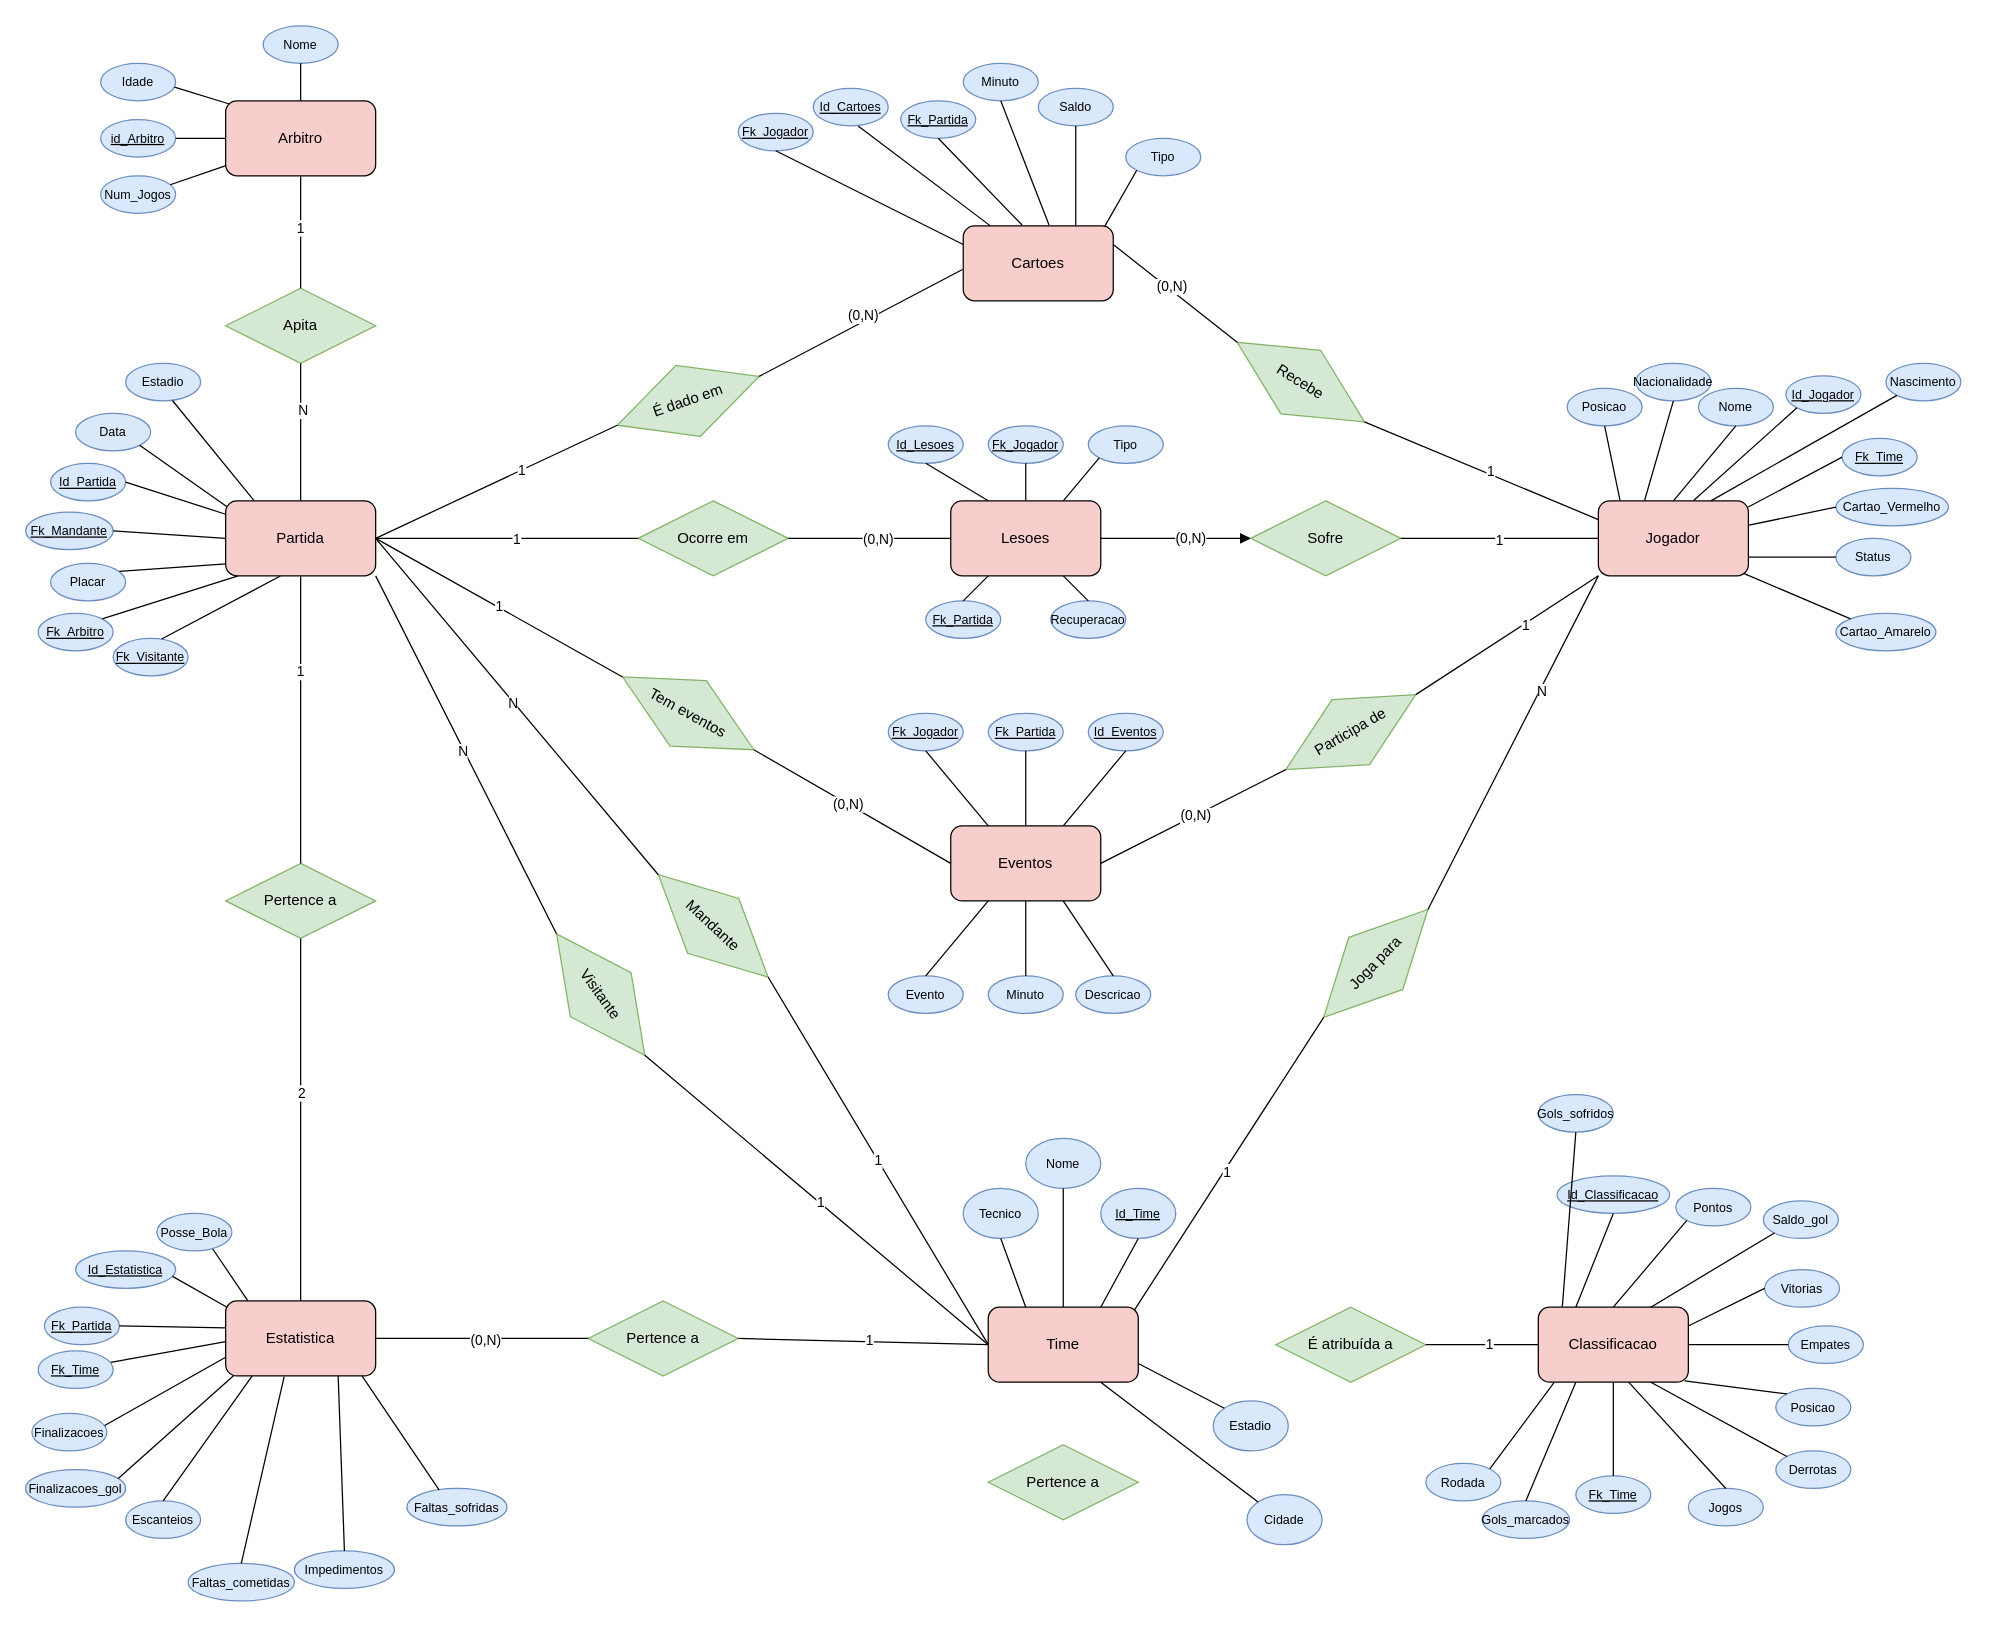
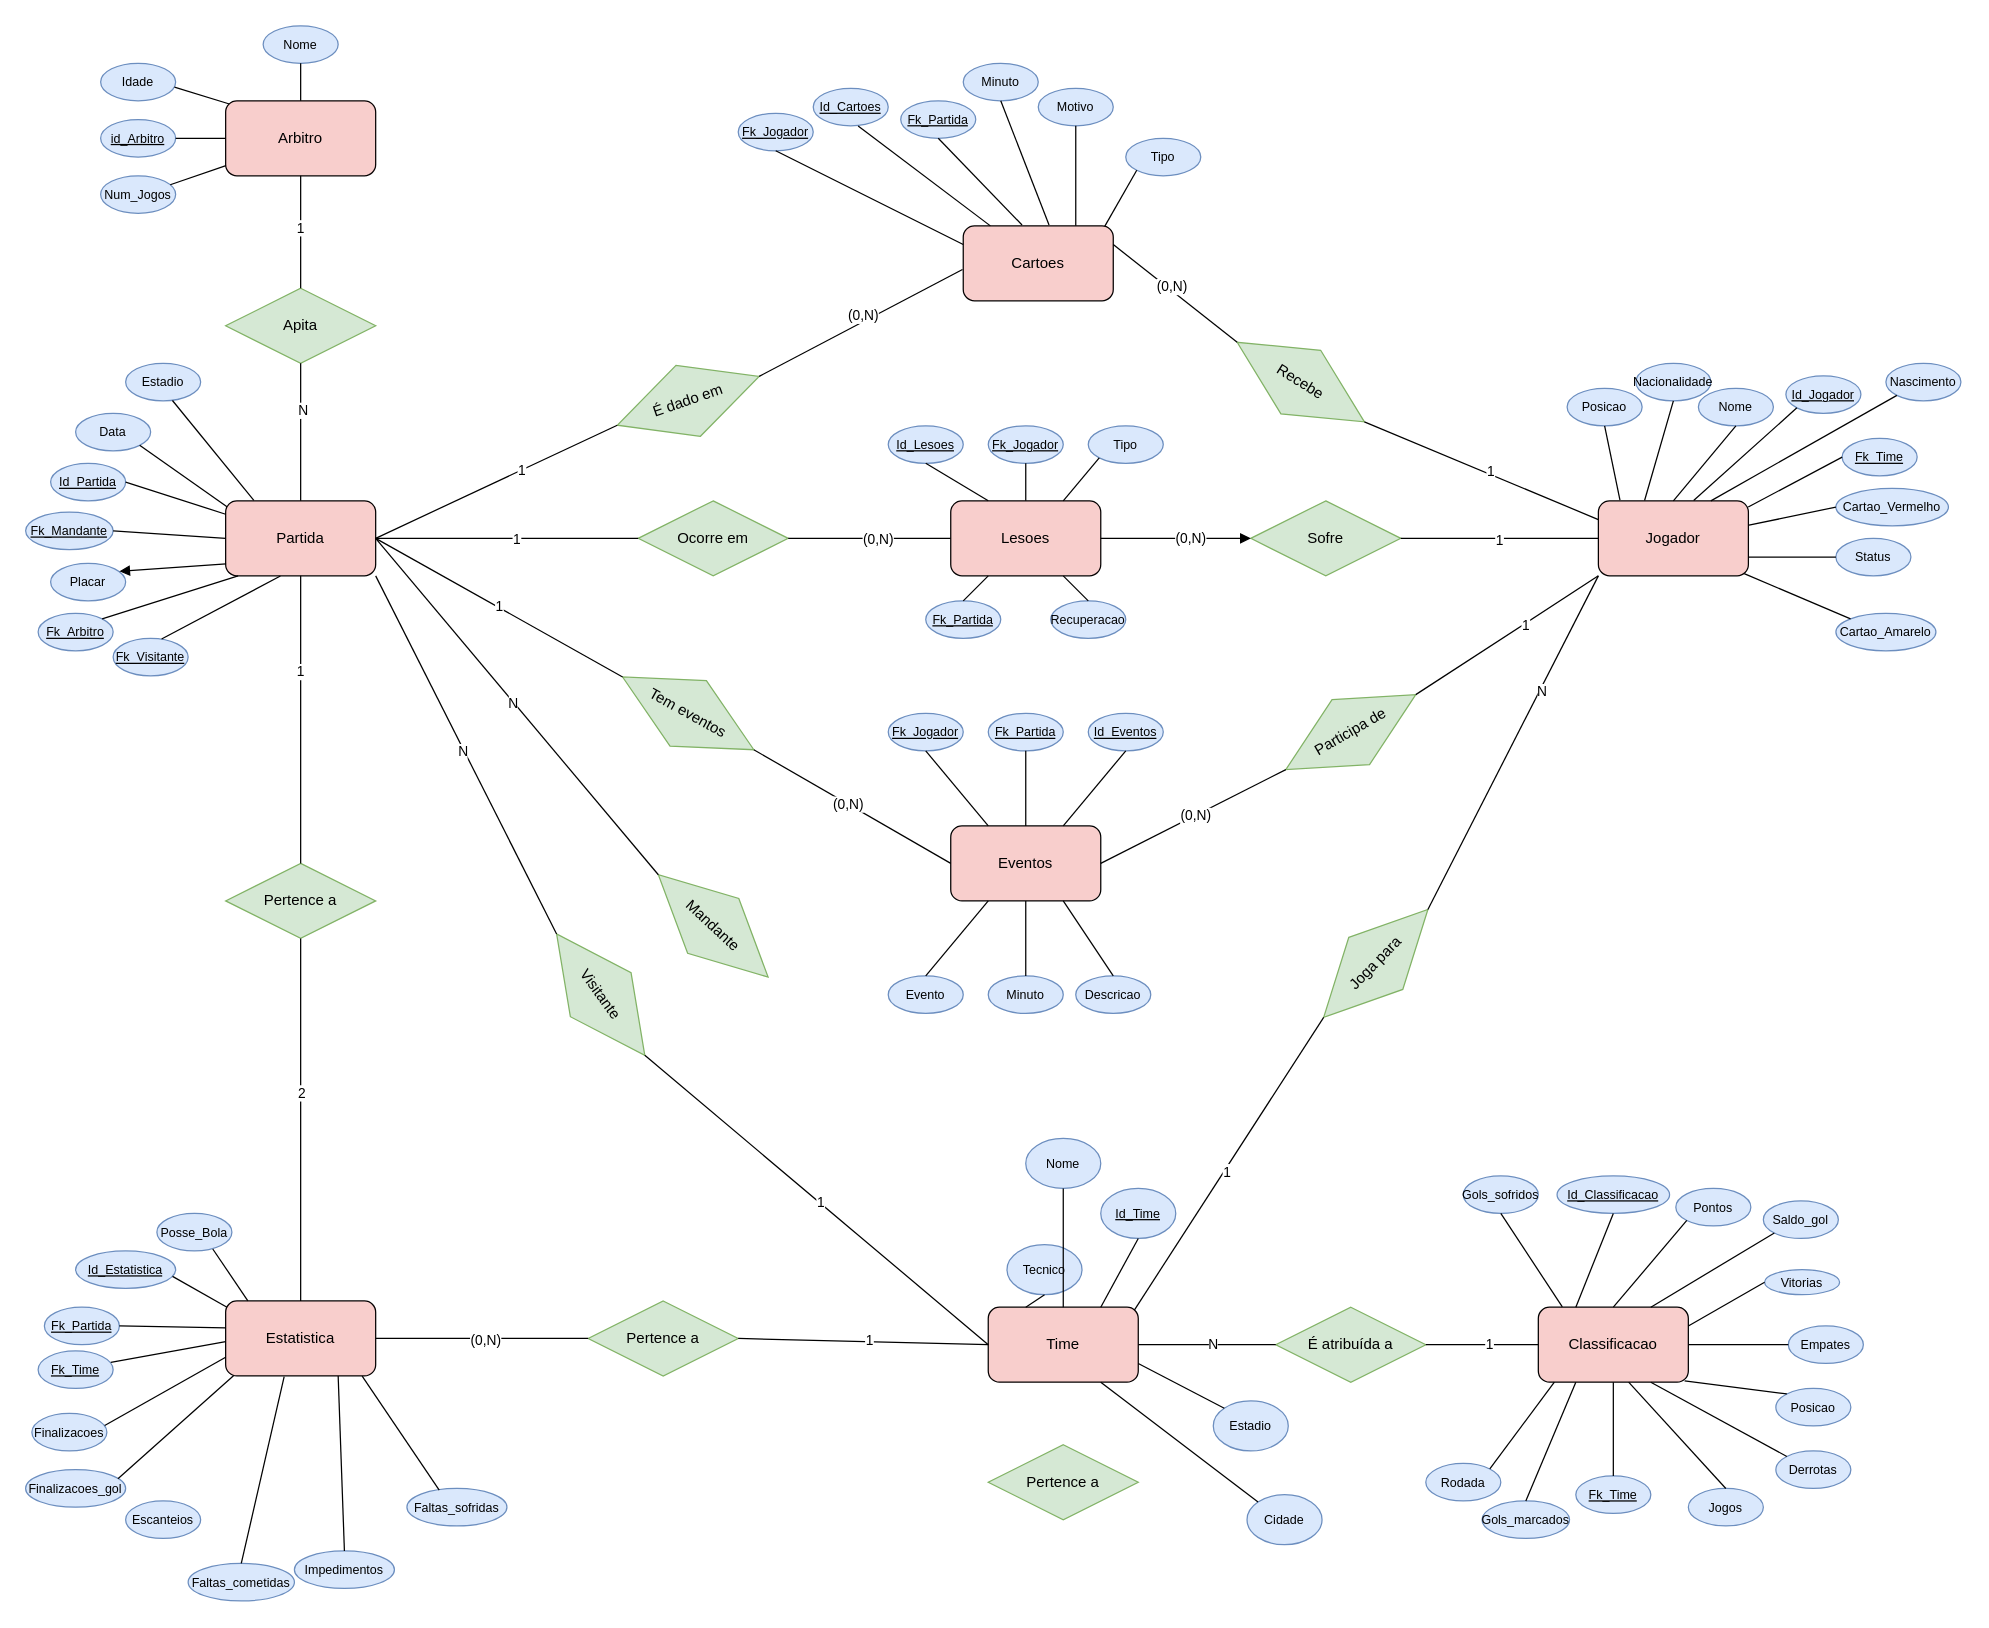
(1076, 107) -> (1076, 107)
(126, 571) -> (130, 570)
(1576, 1113) -> (1501, 1194)
(877, 1158) -> none
(1001, 1213) -> (1044, 1269)
(1802, 1288) -> (1802, 1282)
none -> (1207, 1344)
(207, 1439) -> none
